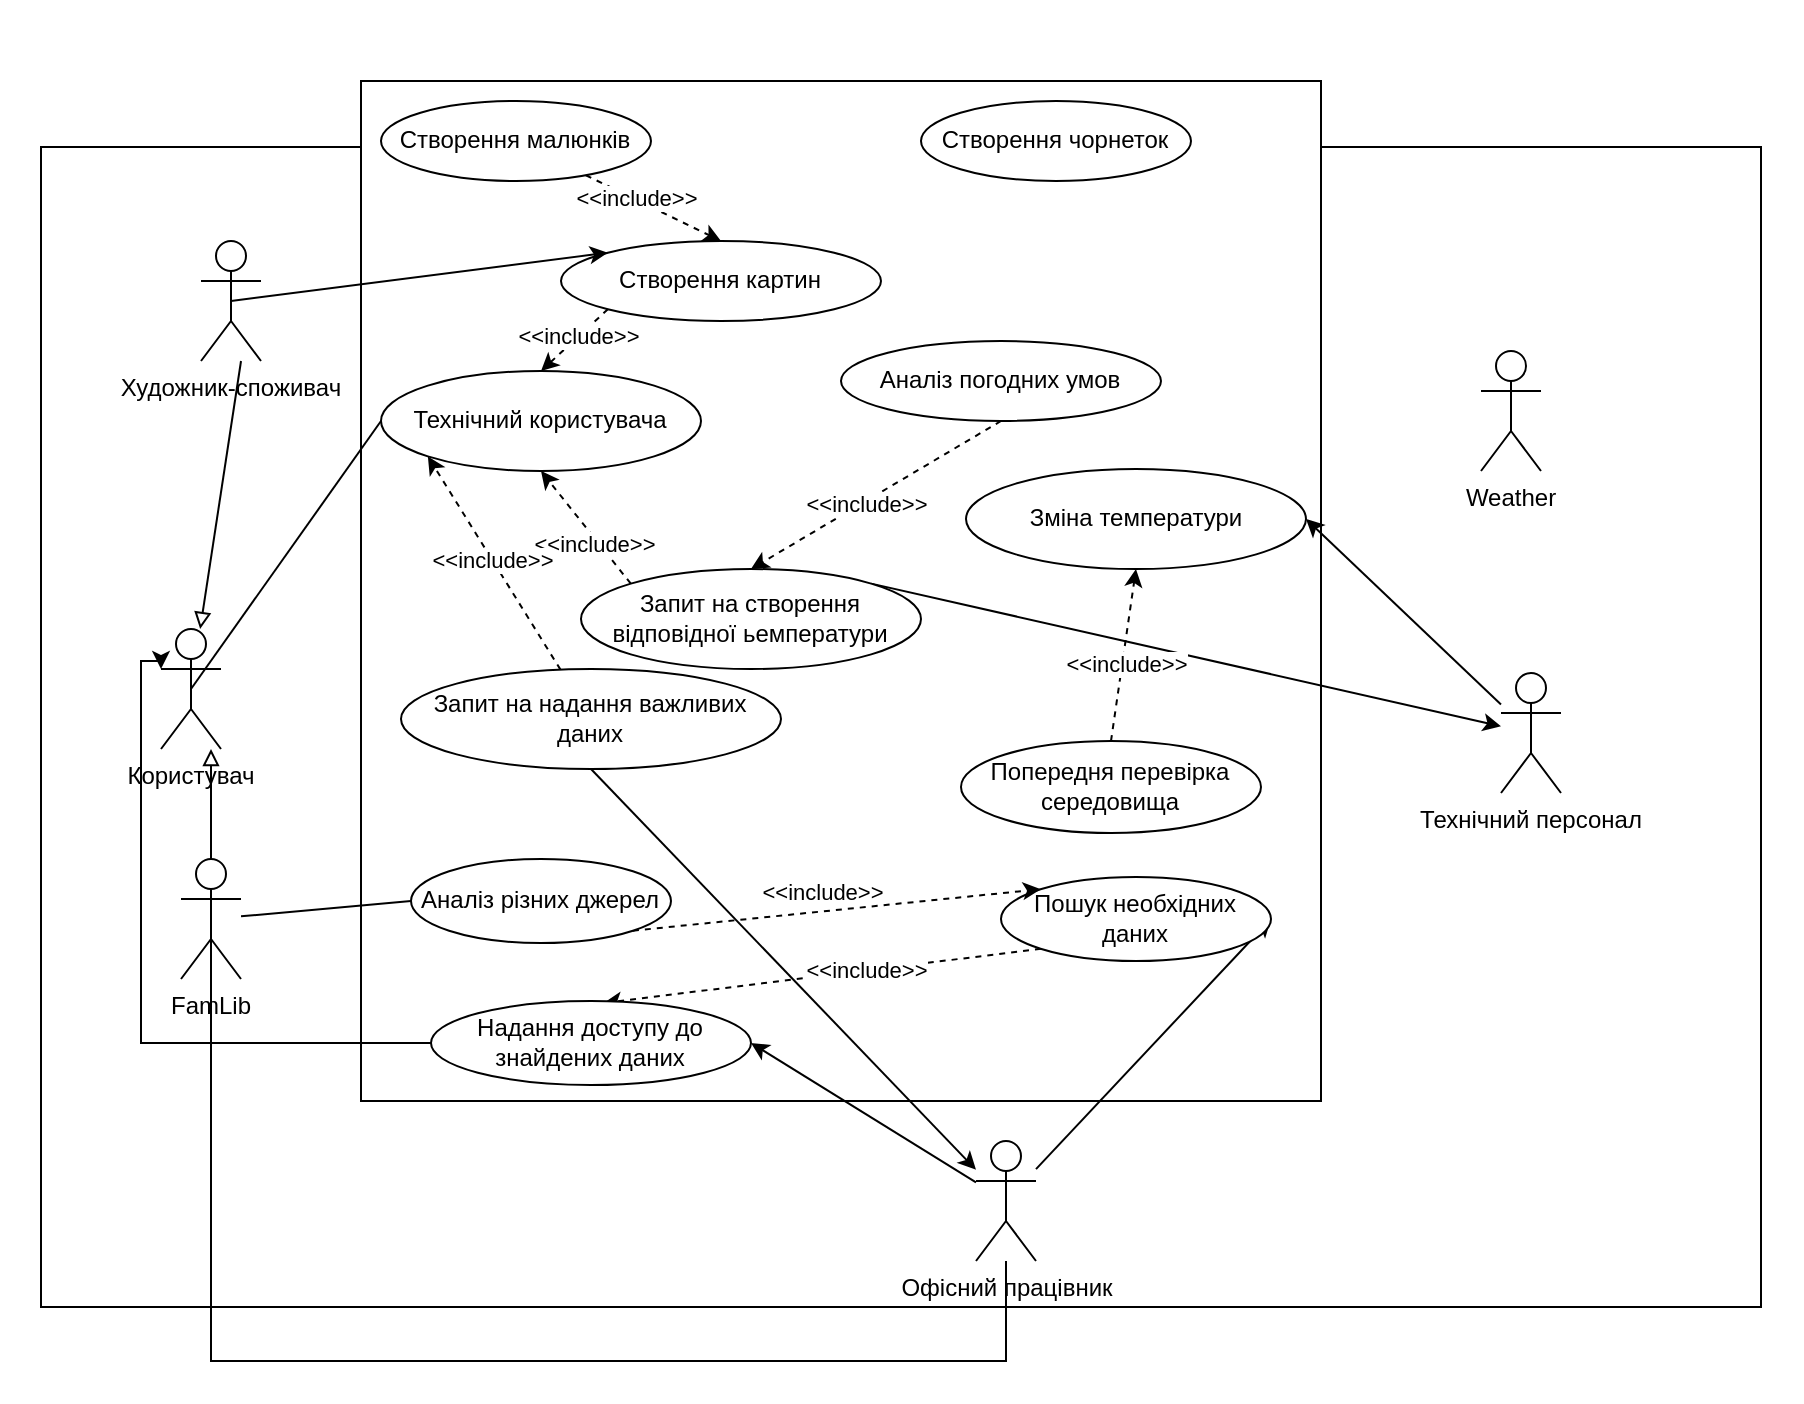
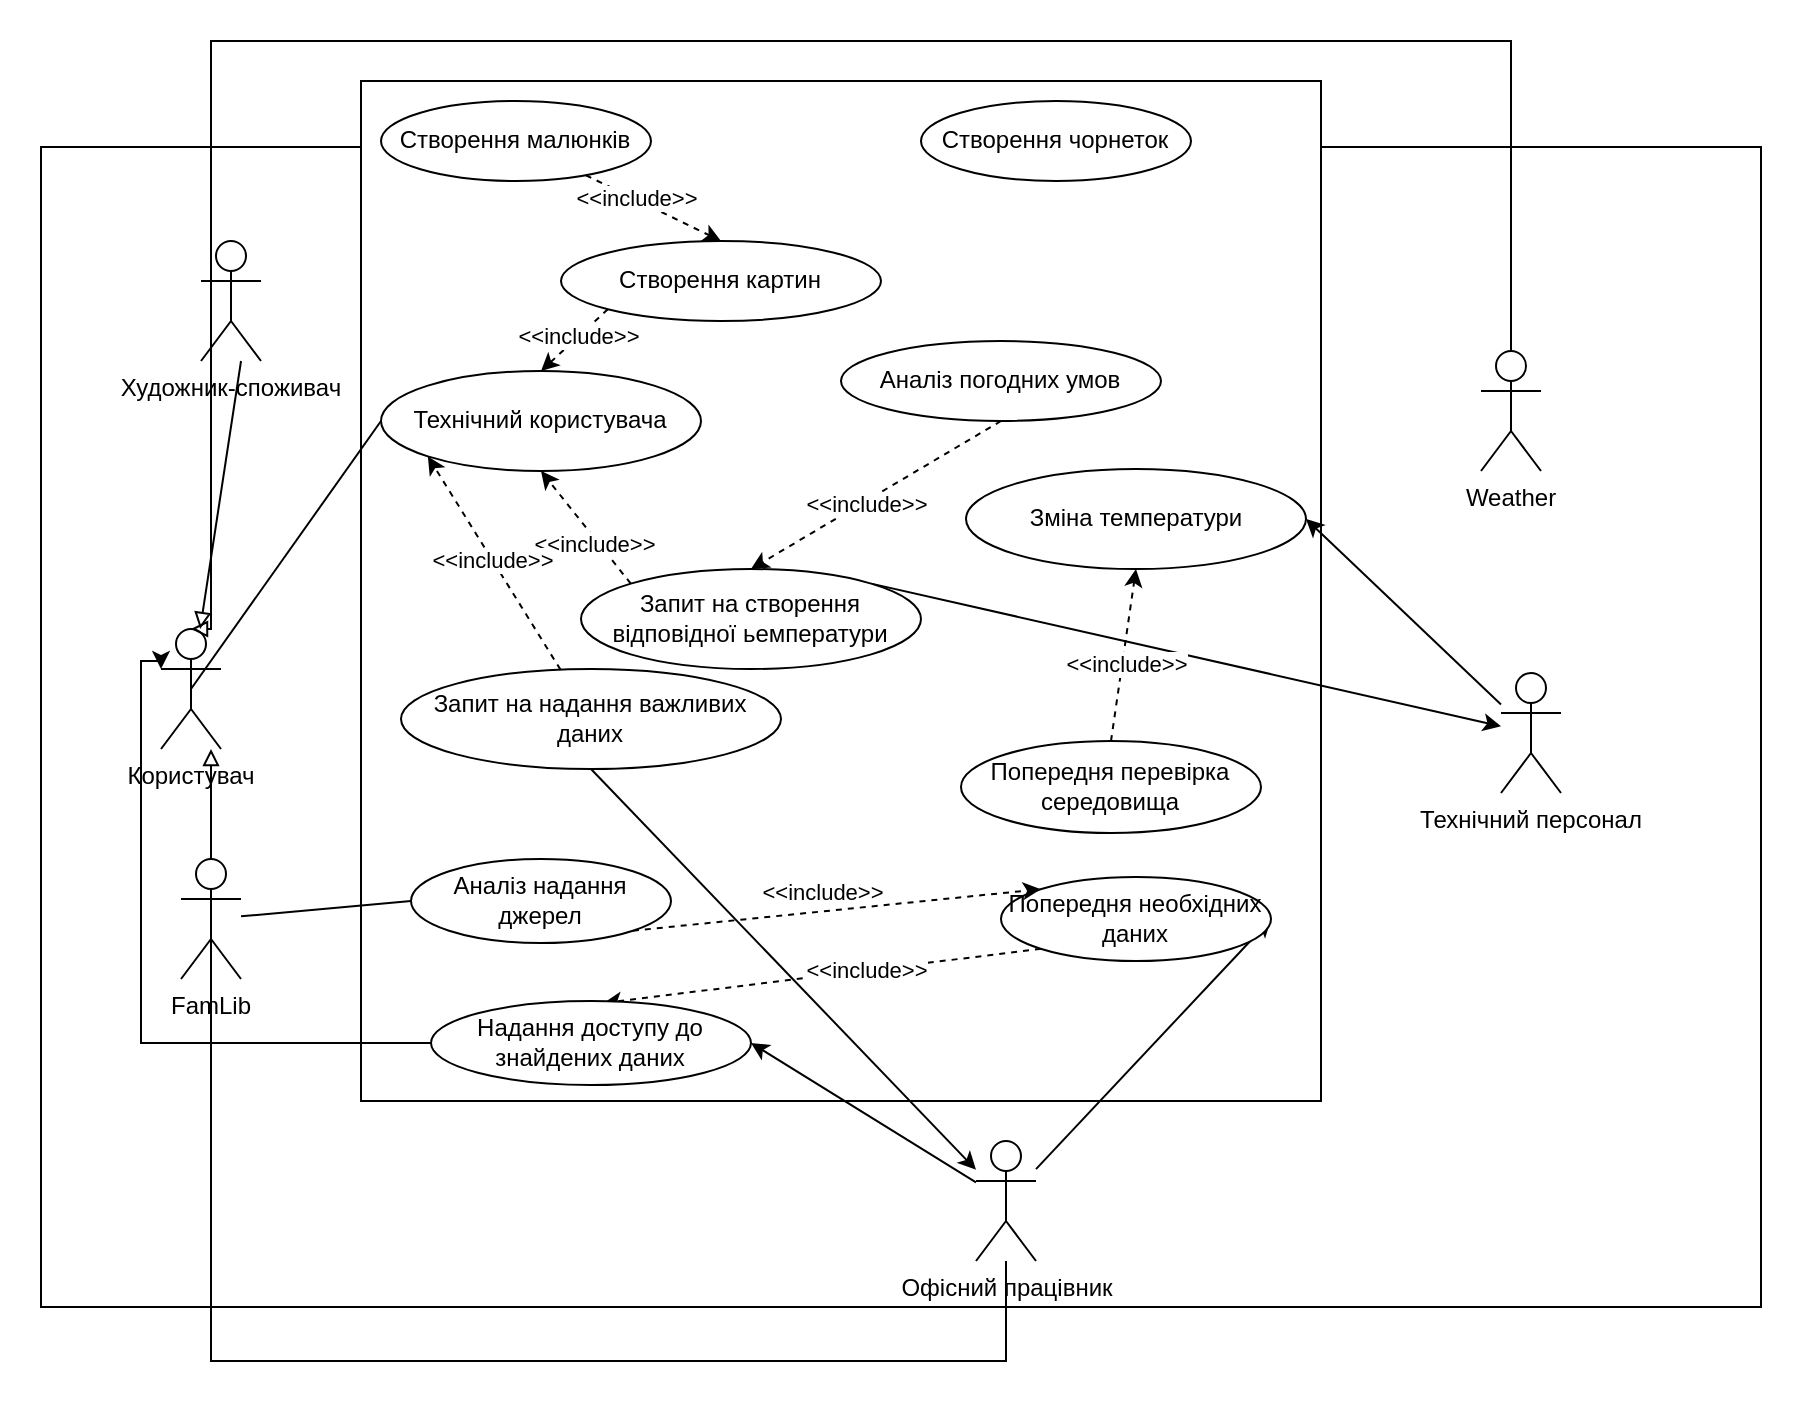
none -> (898, 41)
(424, 276) -> none
(541, 901) -> (541, 901)
(1136, 919) -> (1136, 919)
